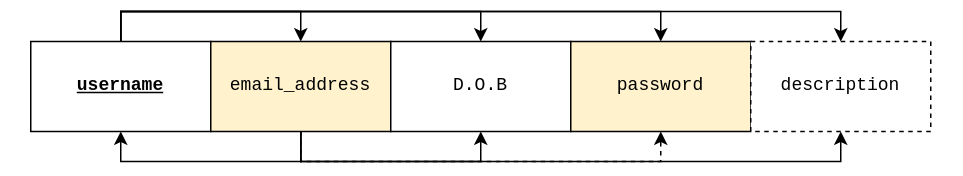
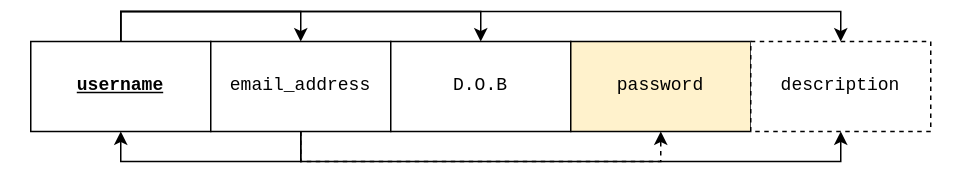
(661, 22) -> none
(301, 86) -> (301, 86)
(481, 150) -> none
